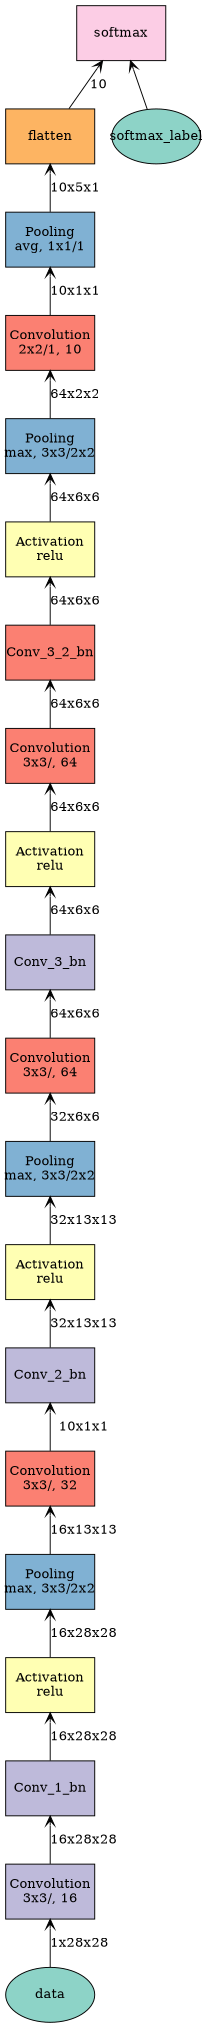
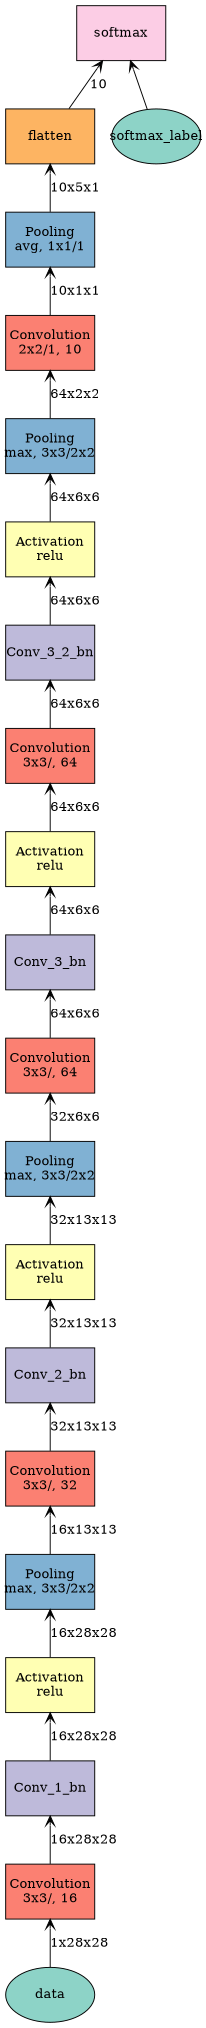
(50, 653) -> (50, 653)
(84, 1427) -> (84, 1427)
(50, 1892) -> (50, 1892)
